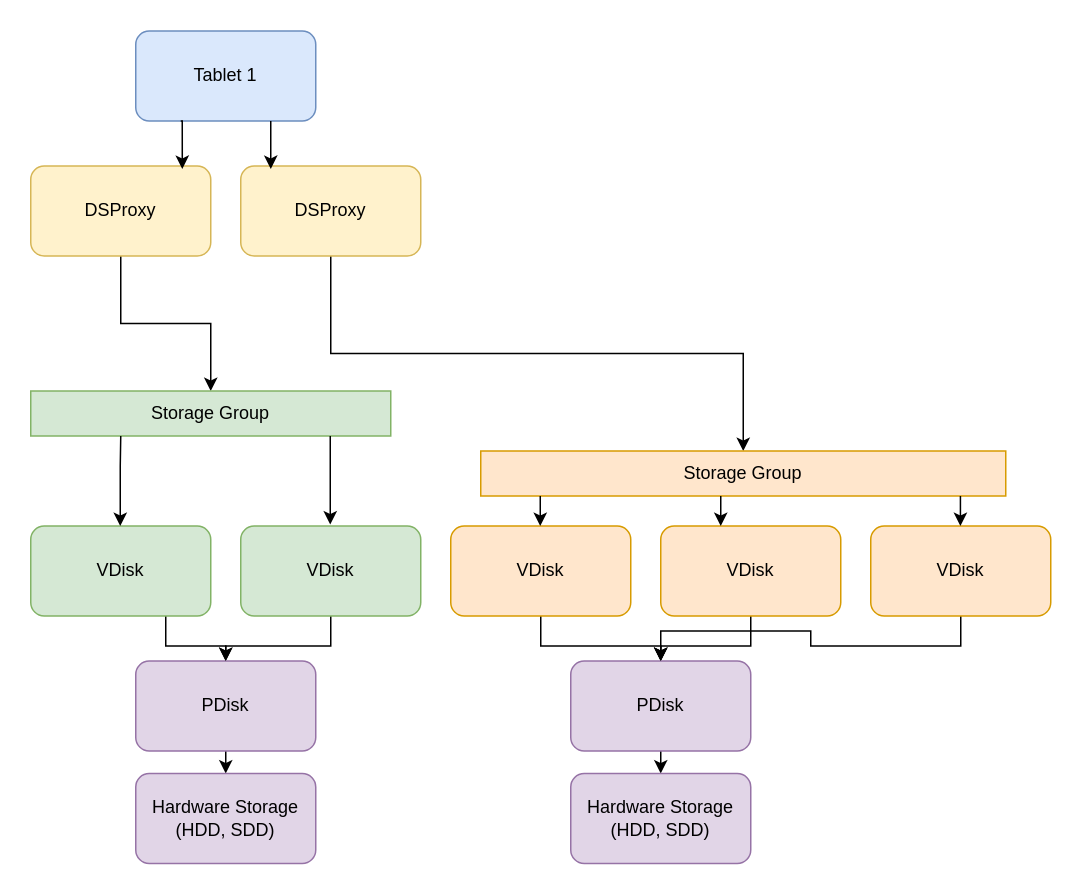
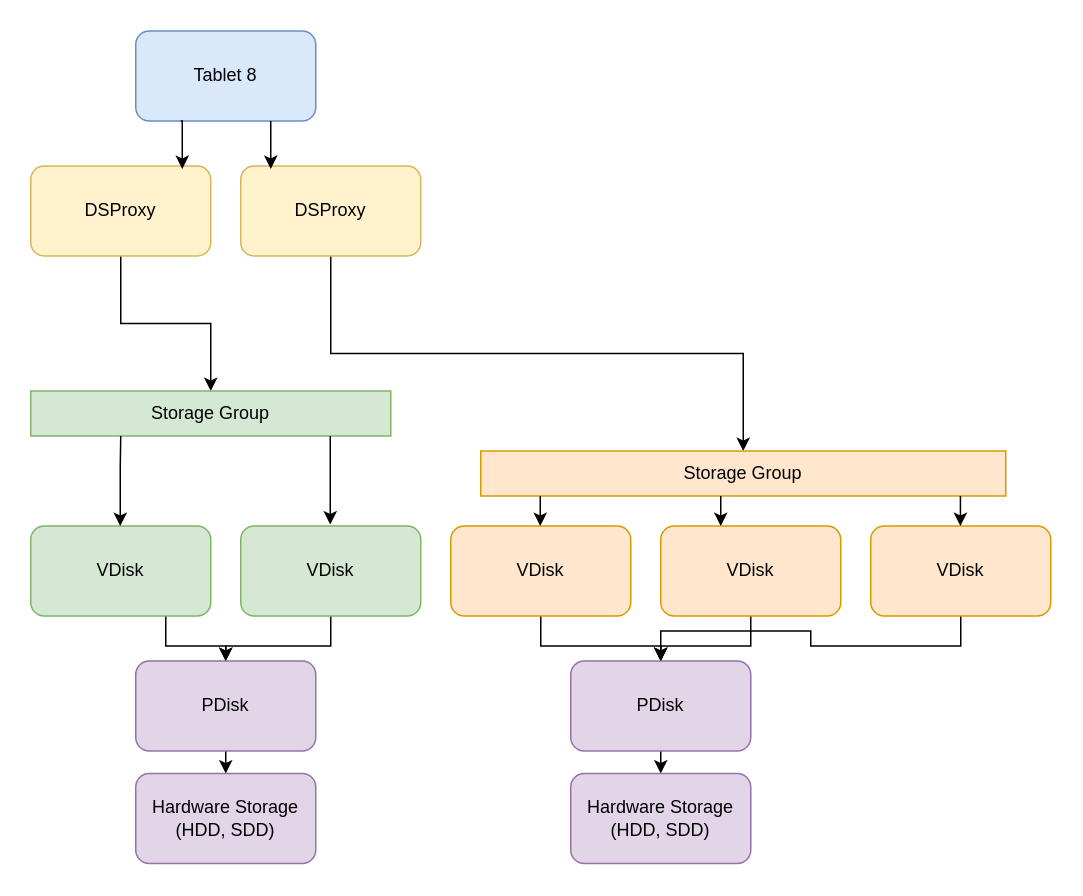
(226, 76) -> (226, 76)
